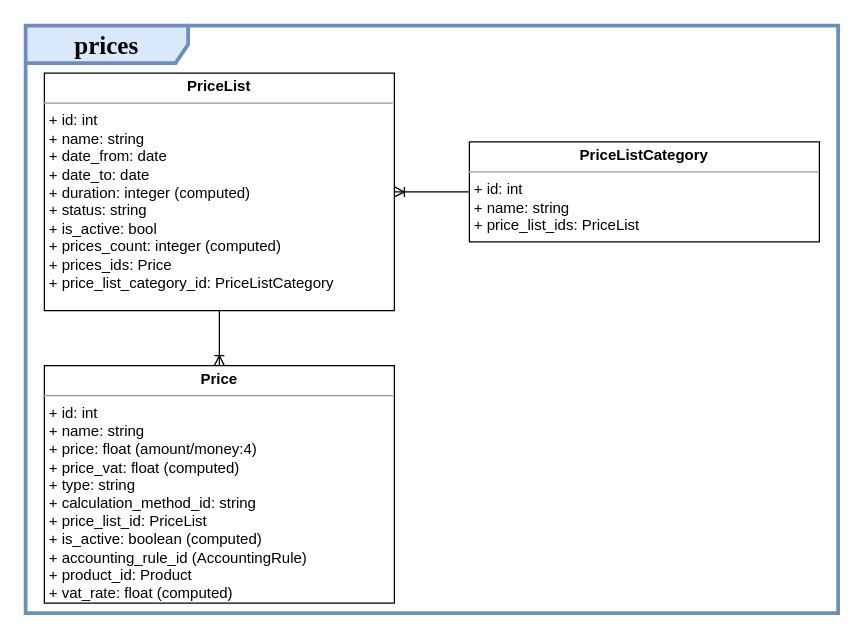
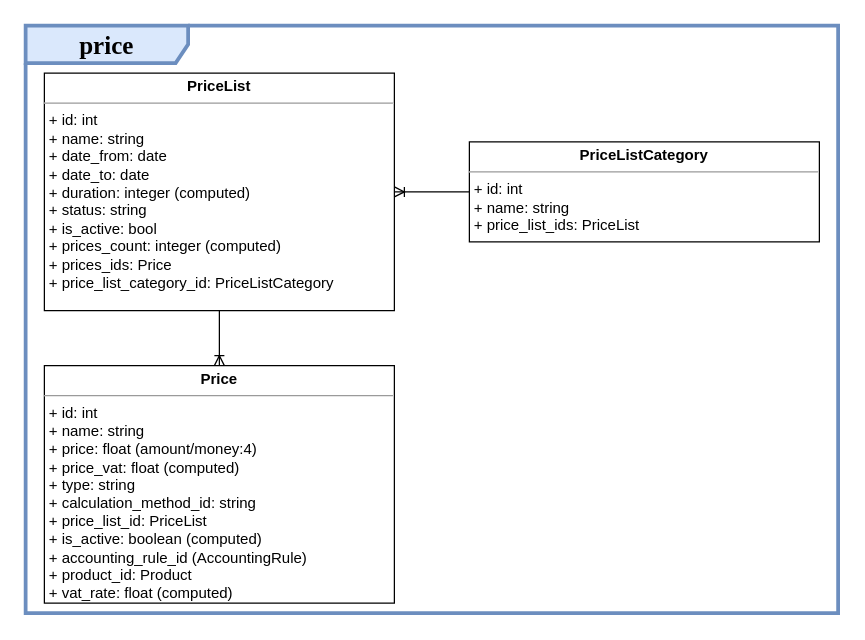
(107, 44) -> (107, 44)
